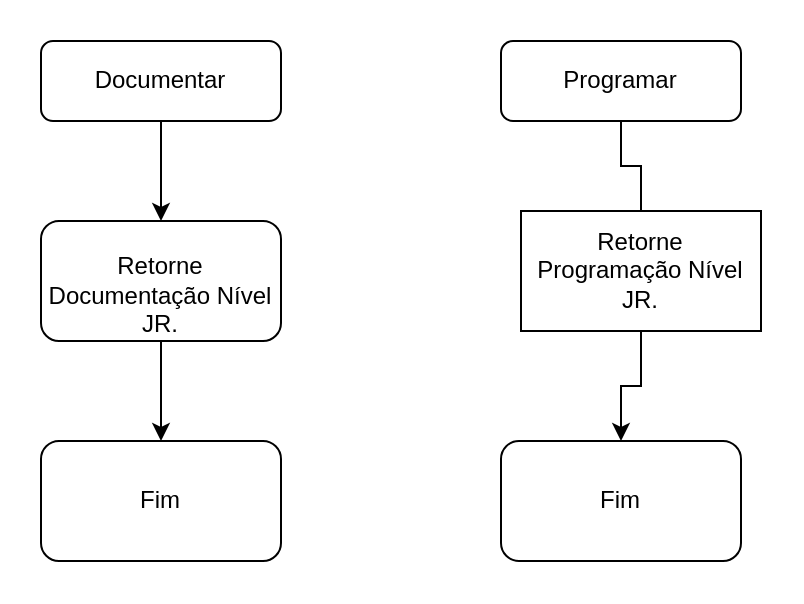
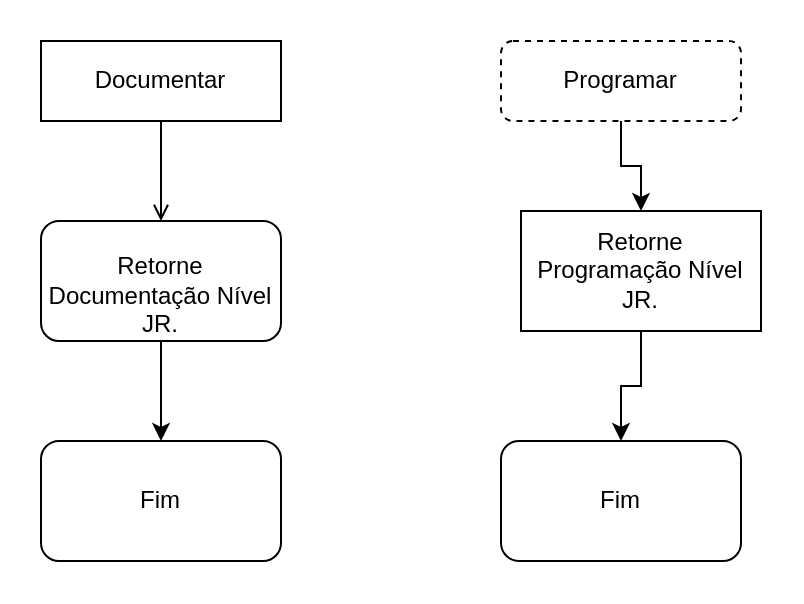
(161, 81) -> (161, 81)
(621, 81) -> (621, 81)
(641, 201) -> (641, 196)
(161, 206) -> (161, 208)
